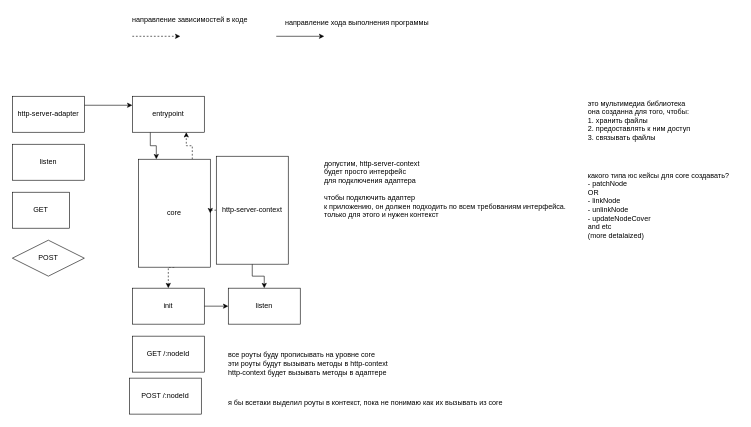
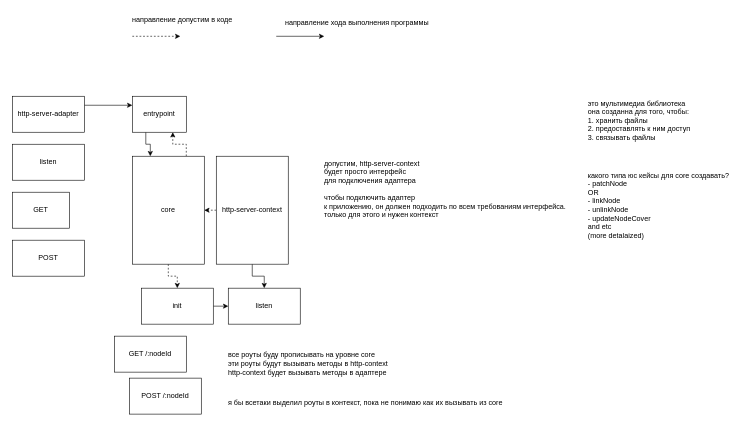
(192, 20) -> (184, 20)
(168, 114) -> (159, 114)
(174, 213) -> (168, 210)
(48, 258) -> (48, 258)
(168, 306) -> (177, 306)
(168, 354) -> (150, 354)
